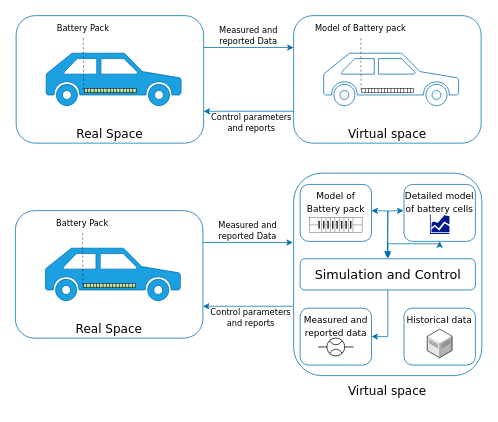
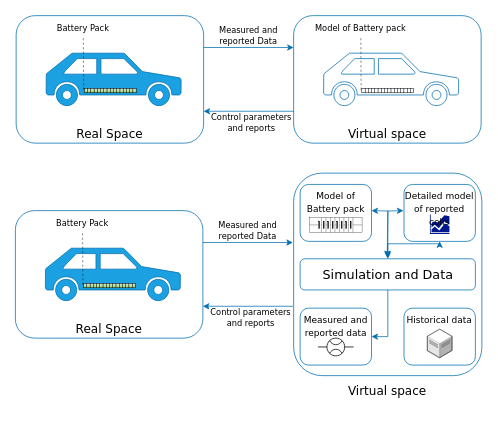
(440, 208) -> (440, 208)
(388, 274) -> (388, 274)
